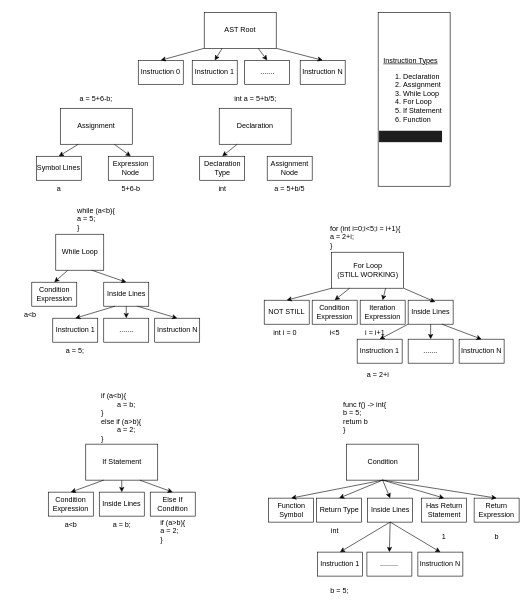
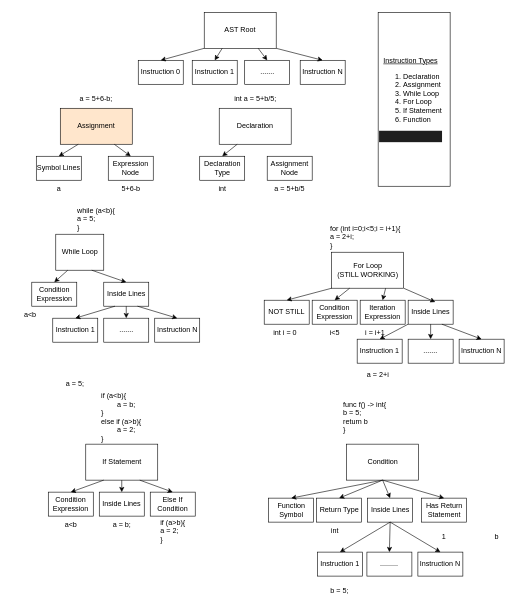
(96, 126) -> (96, 126)
(75, 351) -> (75, 384)
(441, 490) -> none
(497, 510) -> none
